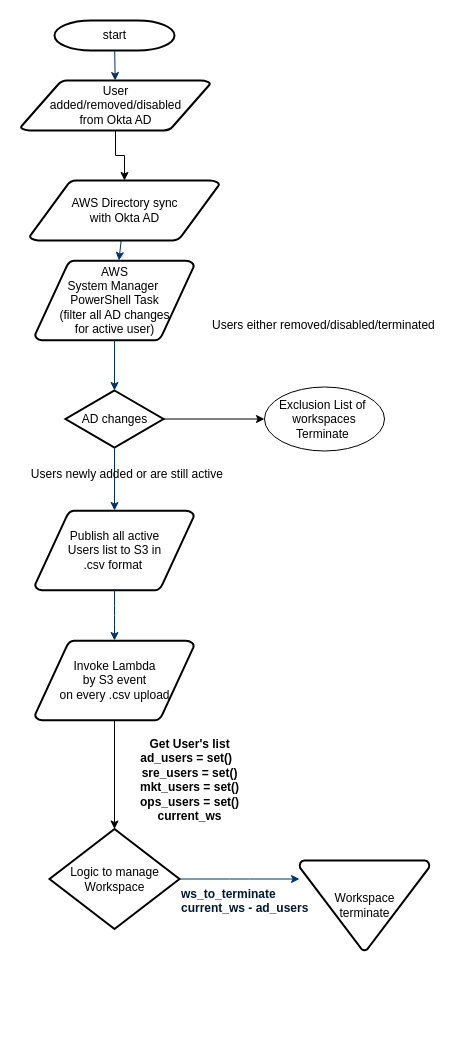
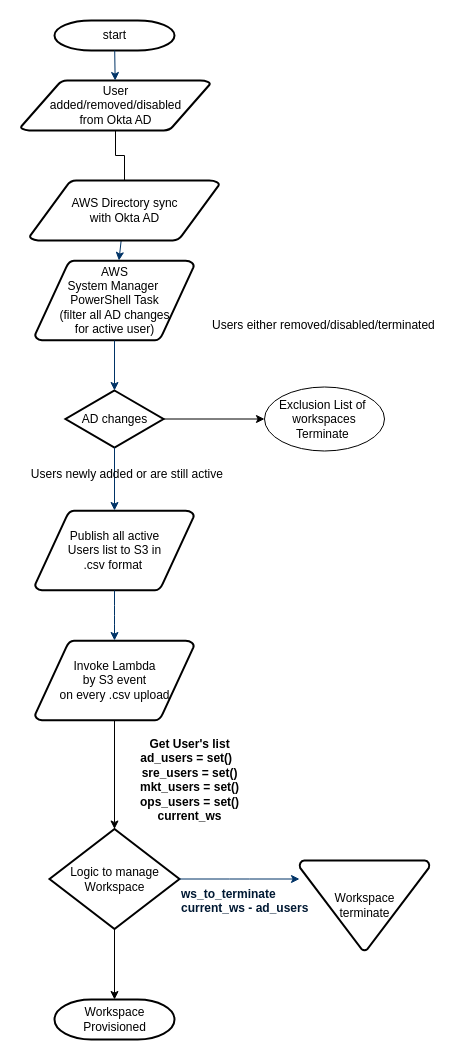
(125, 172) -> (125, 175)
none -> (115, 961)
none -> (115, 1020)
